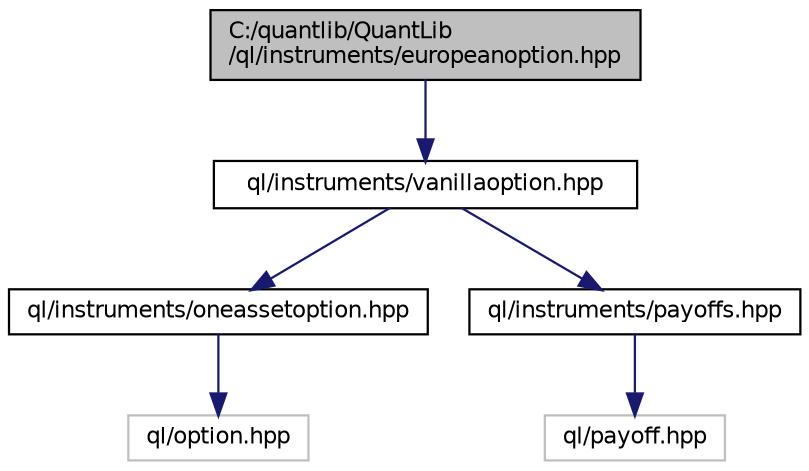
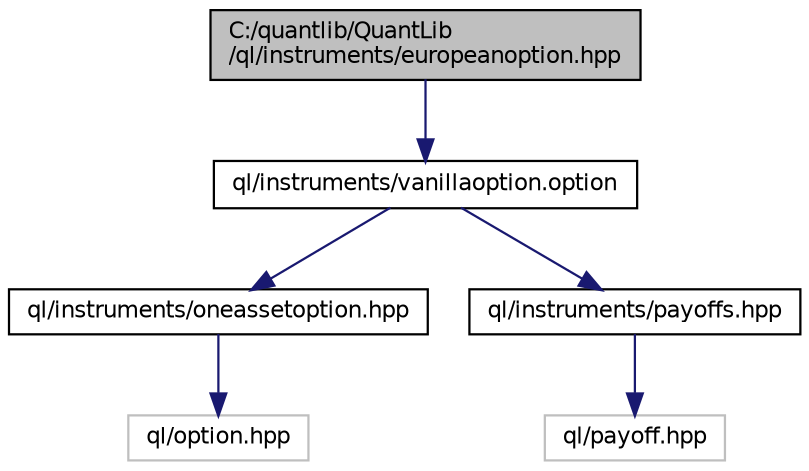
(426, 185) -> (426, 185)
